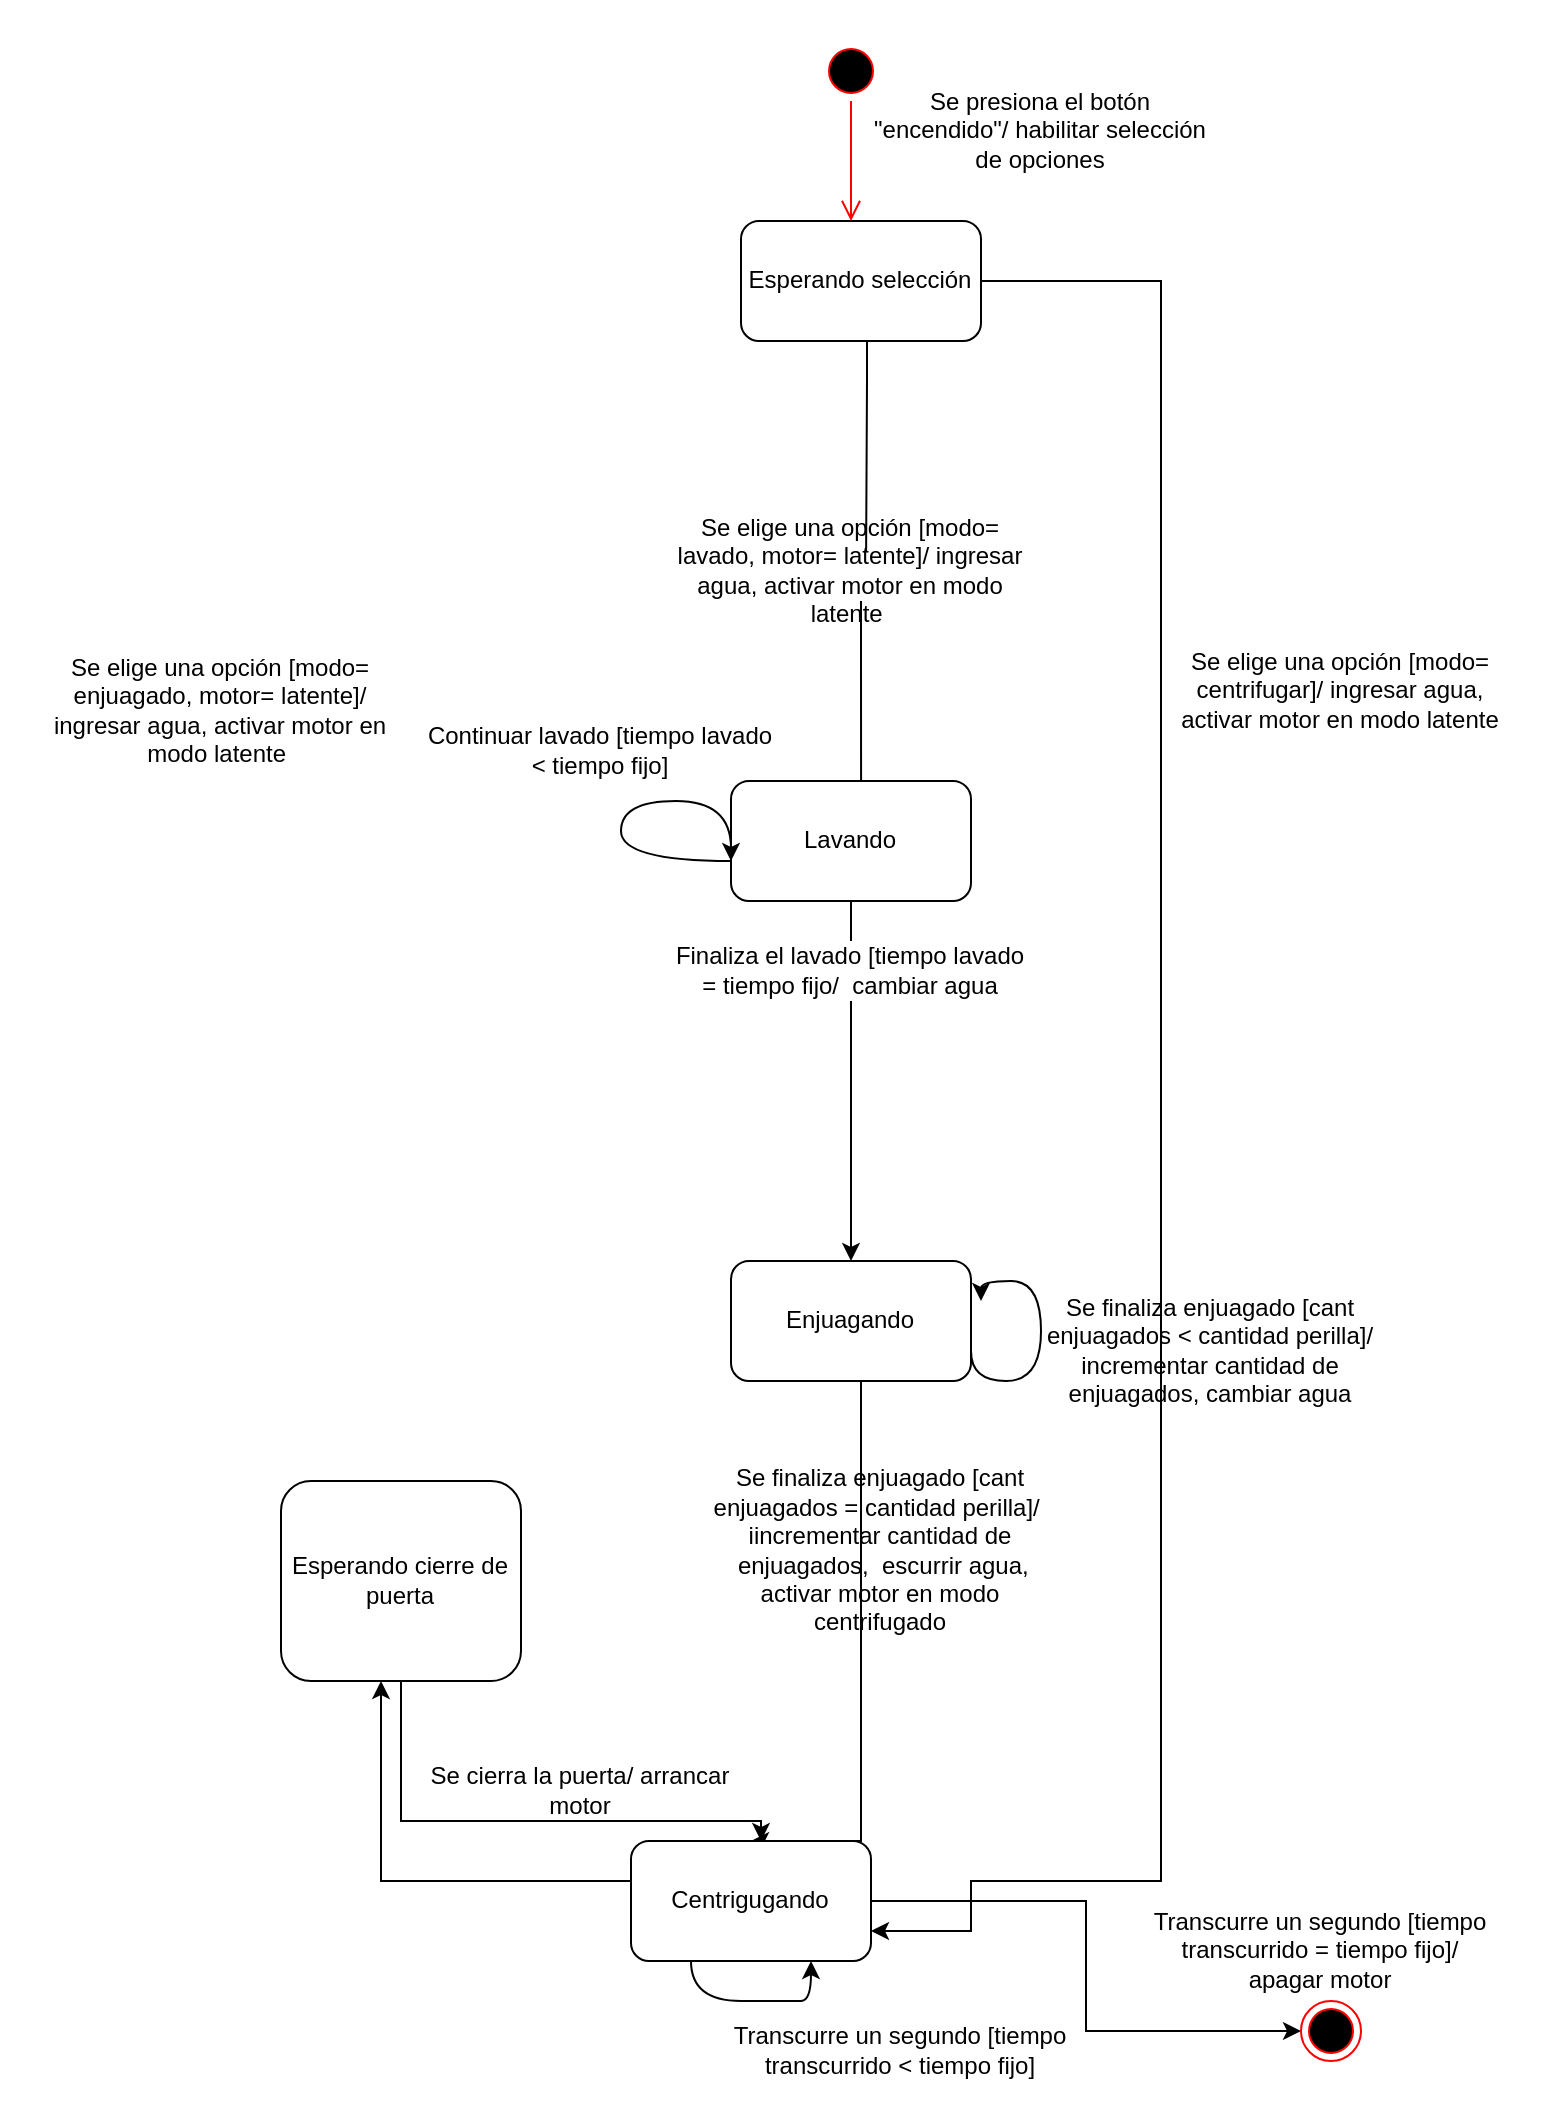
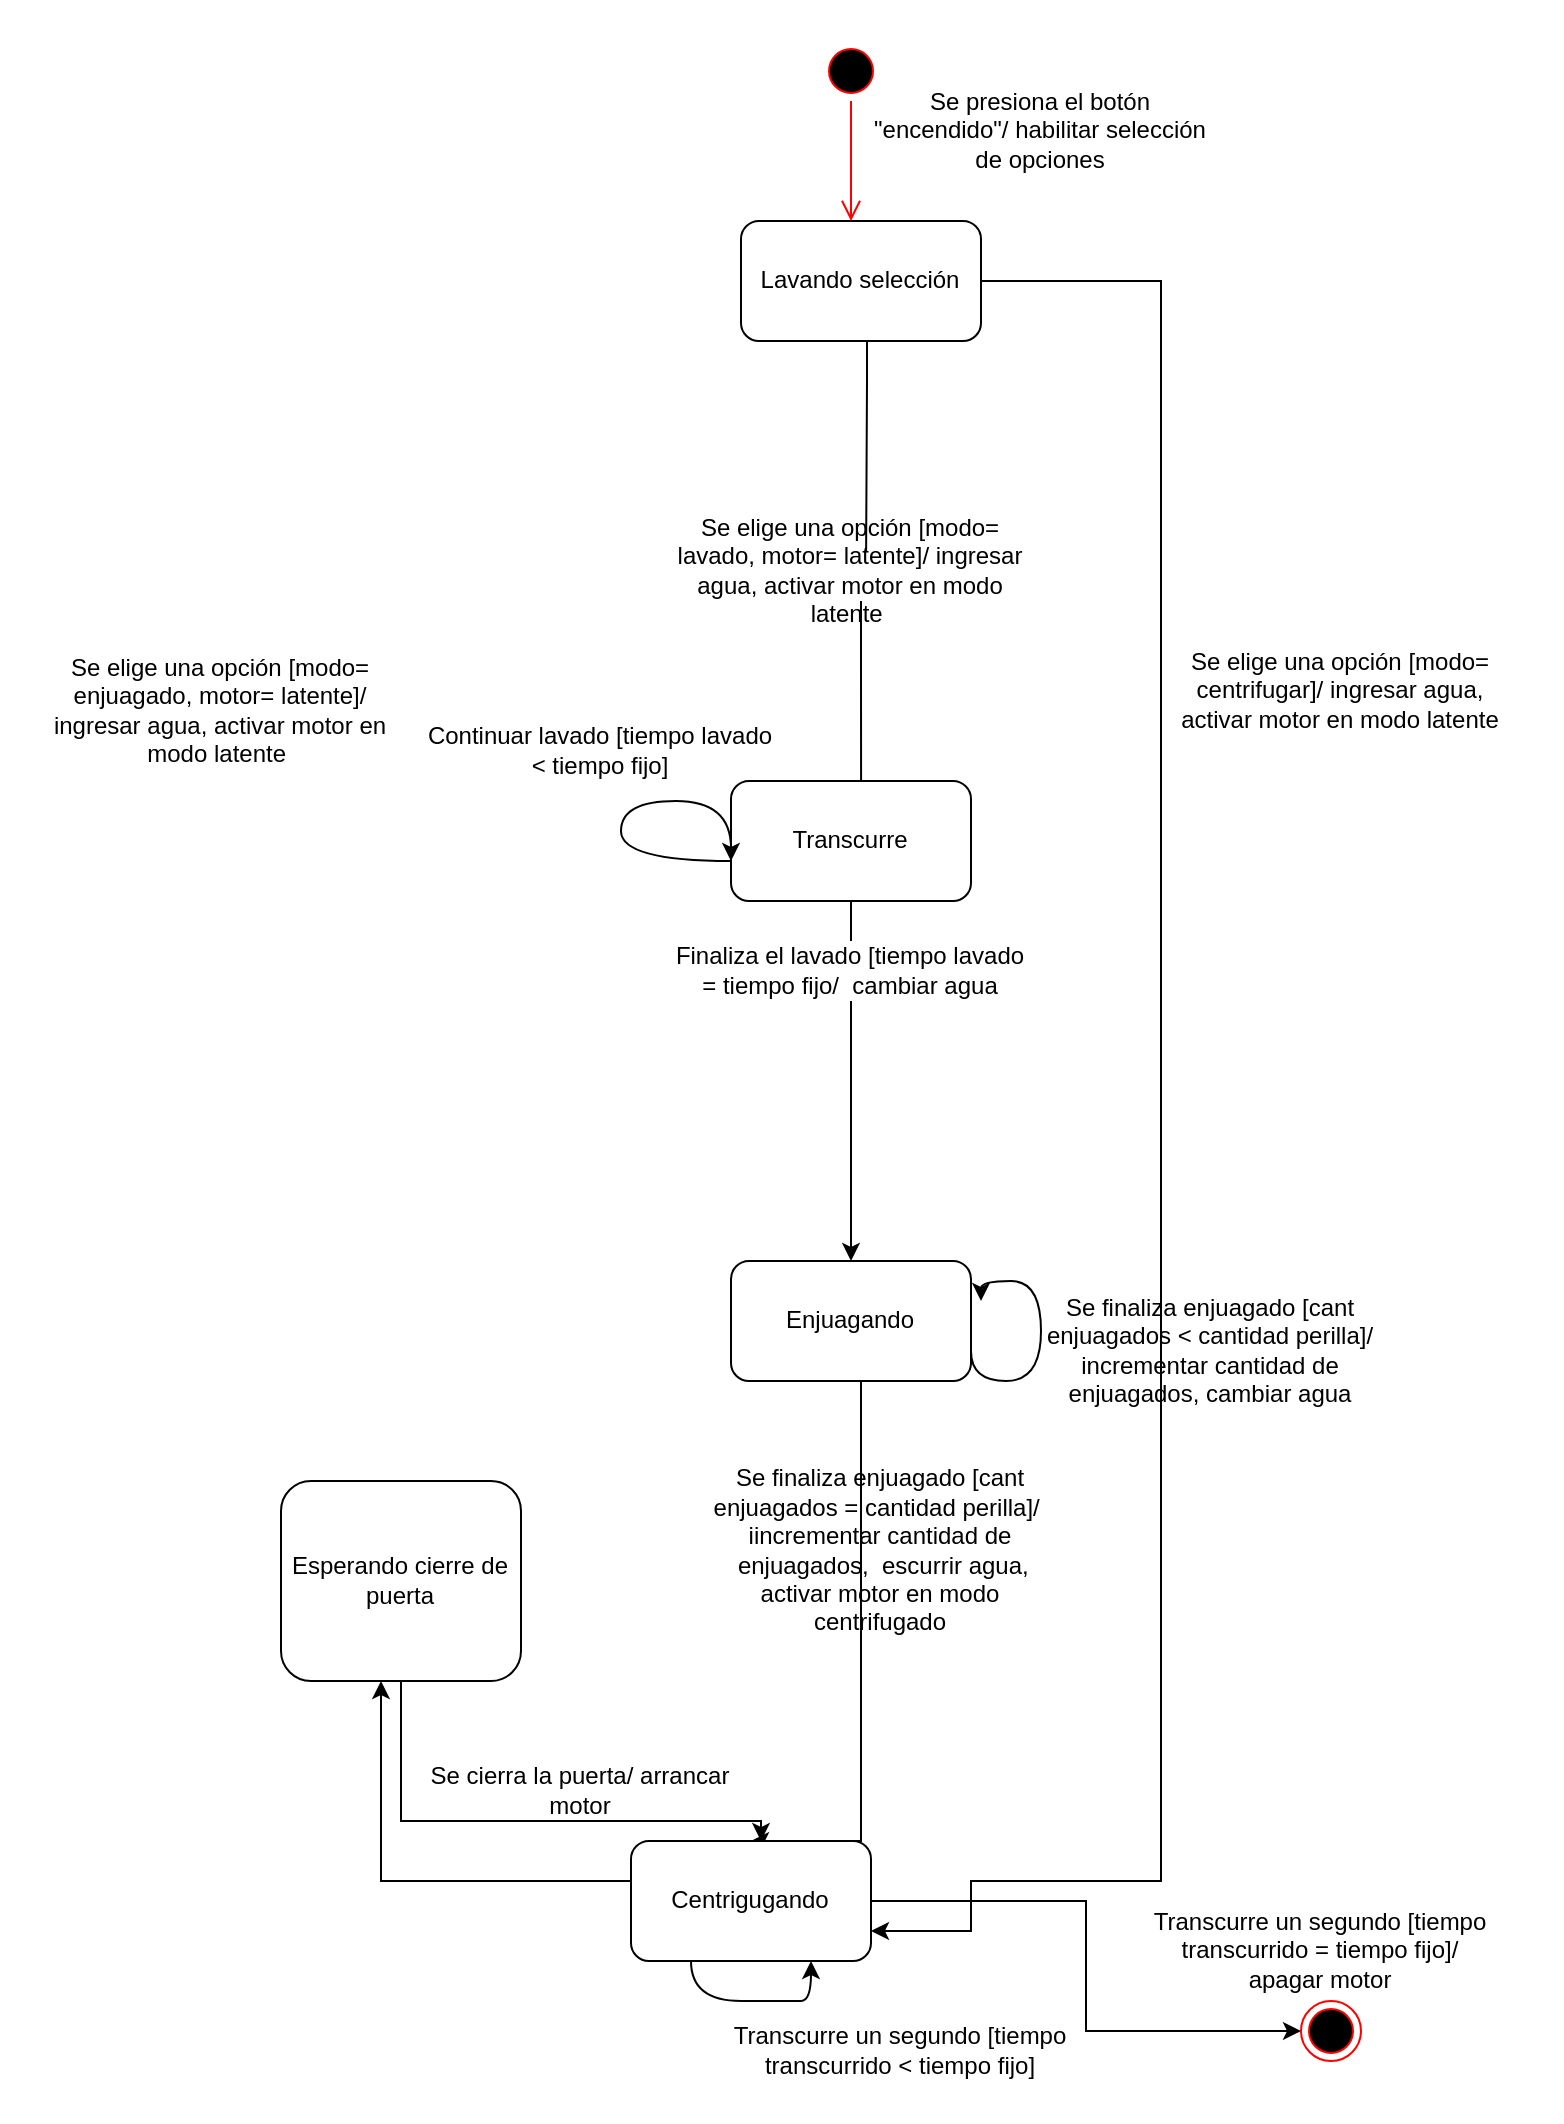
(861, 281) -> (861, 281)
(851, 841) -> (851, 841)
